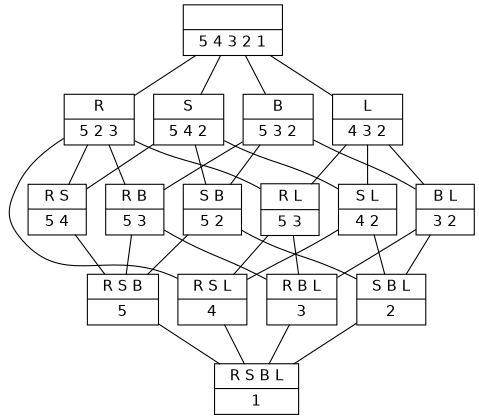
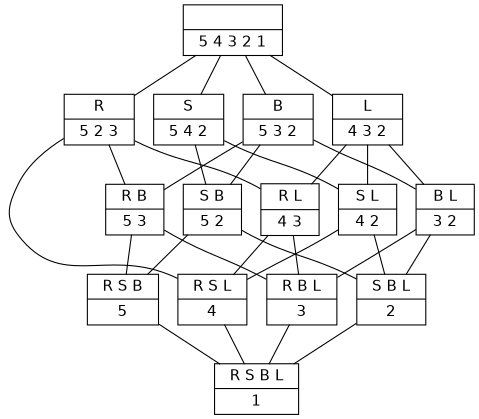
(57, 210) -> none
(290, 222) -> (290, 222)
